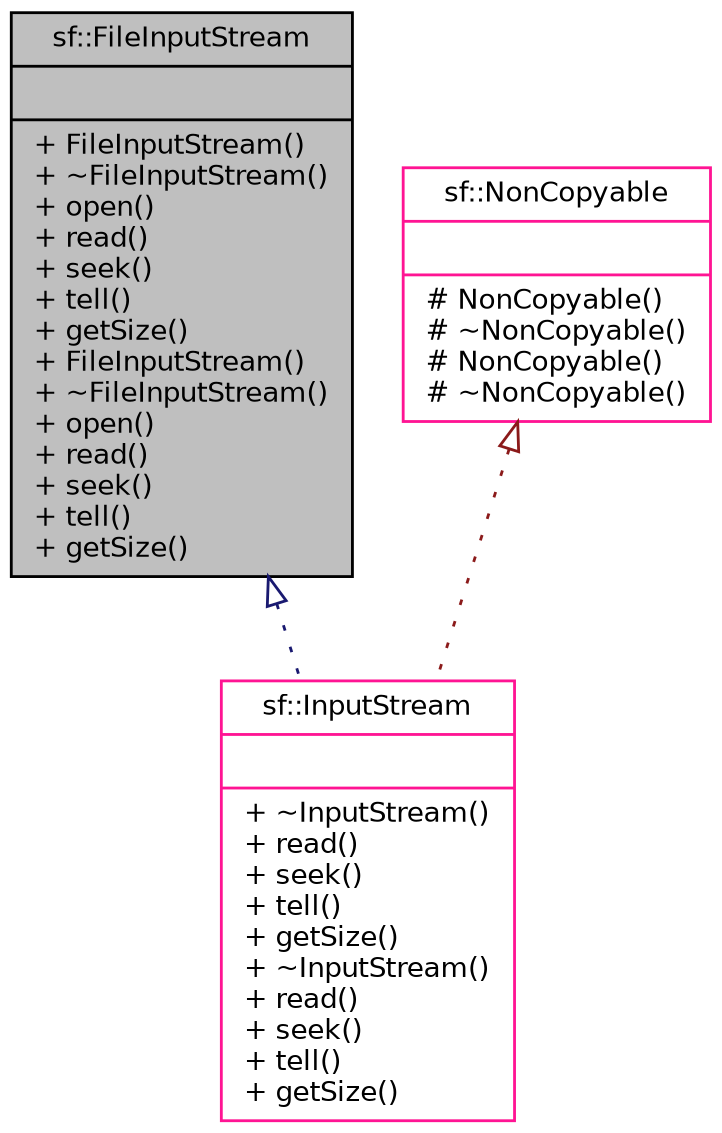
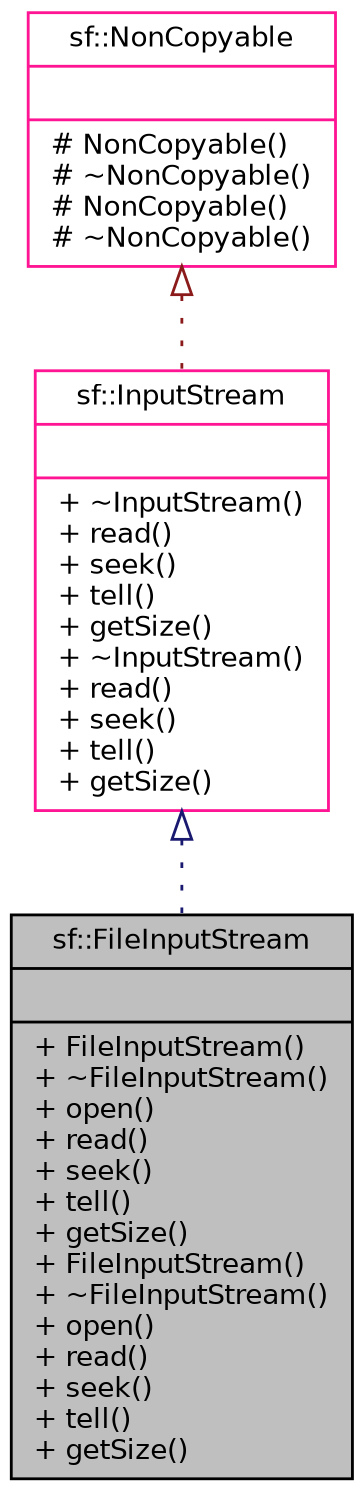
(289, 642) -> (182, 877)
